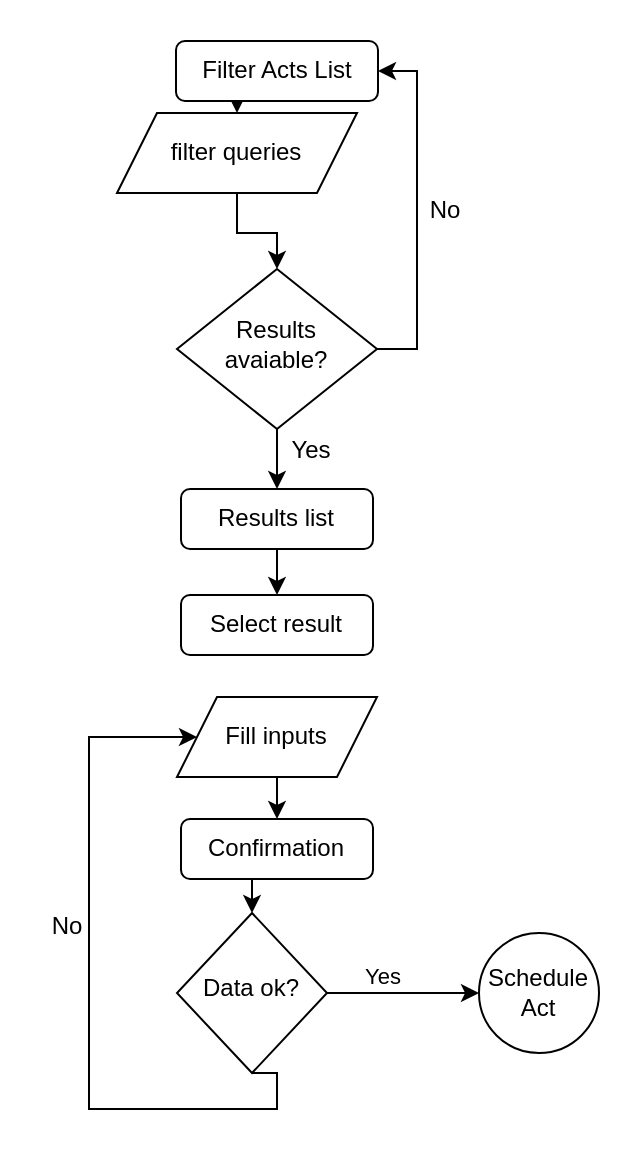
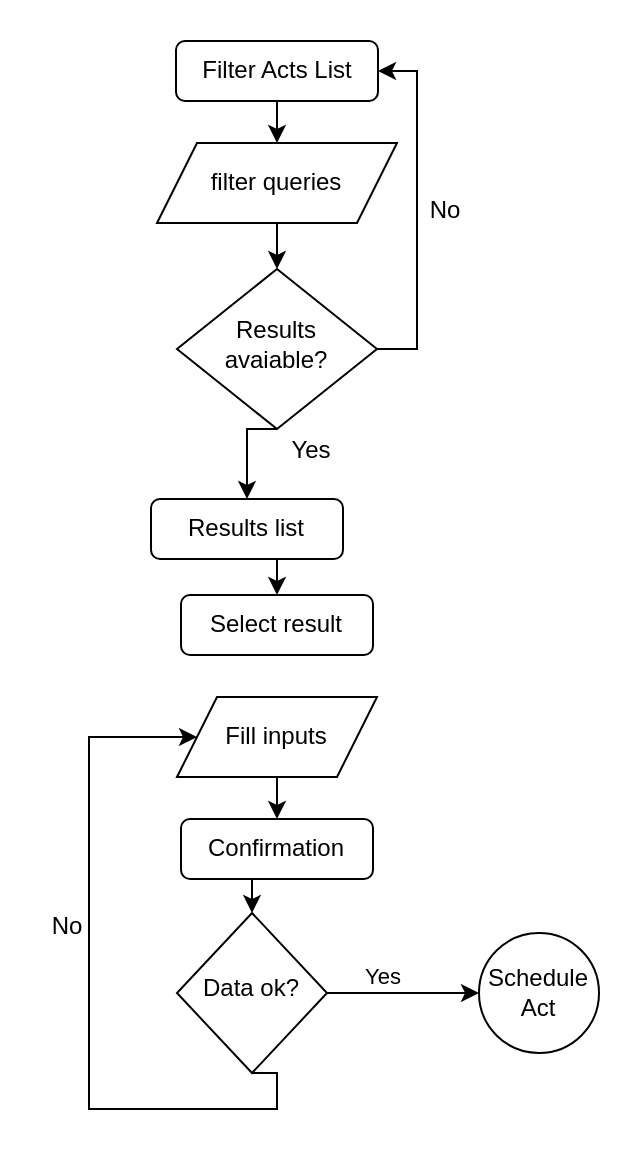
(237, 153) -> (277, 183)
(277, 519) -> (247, 529)
